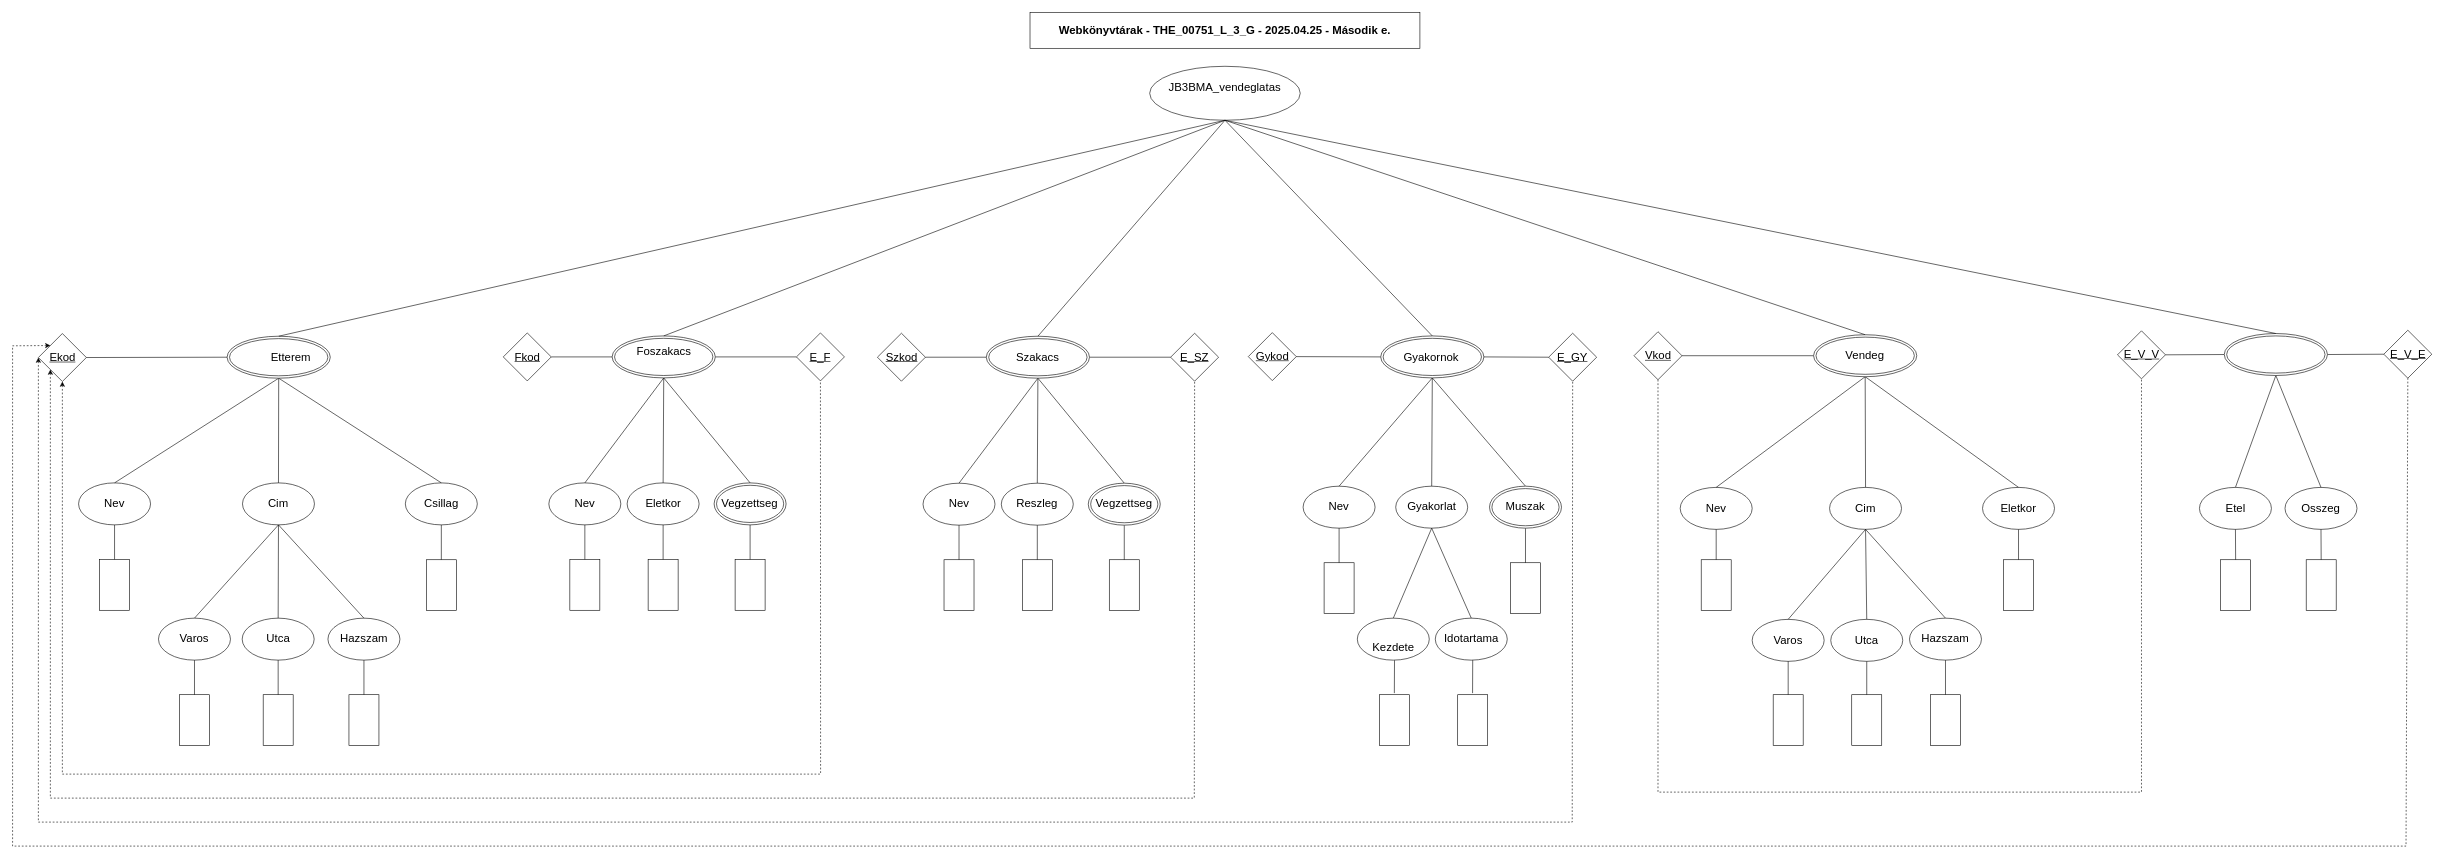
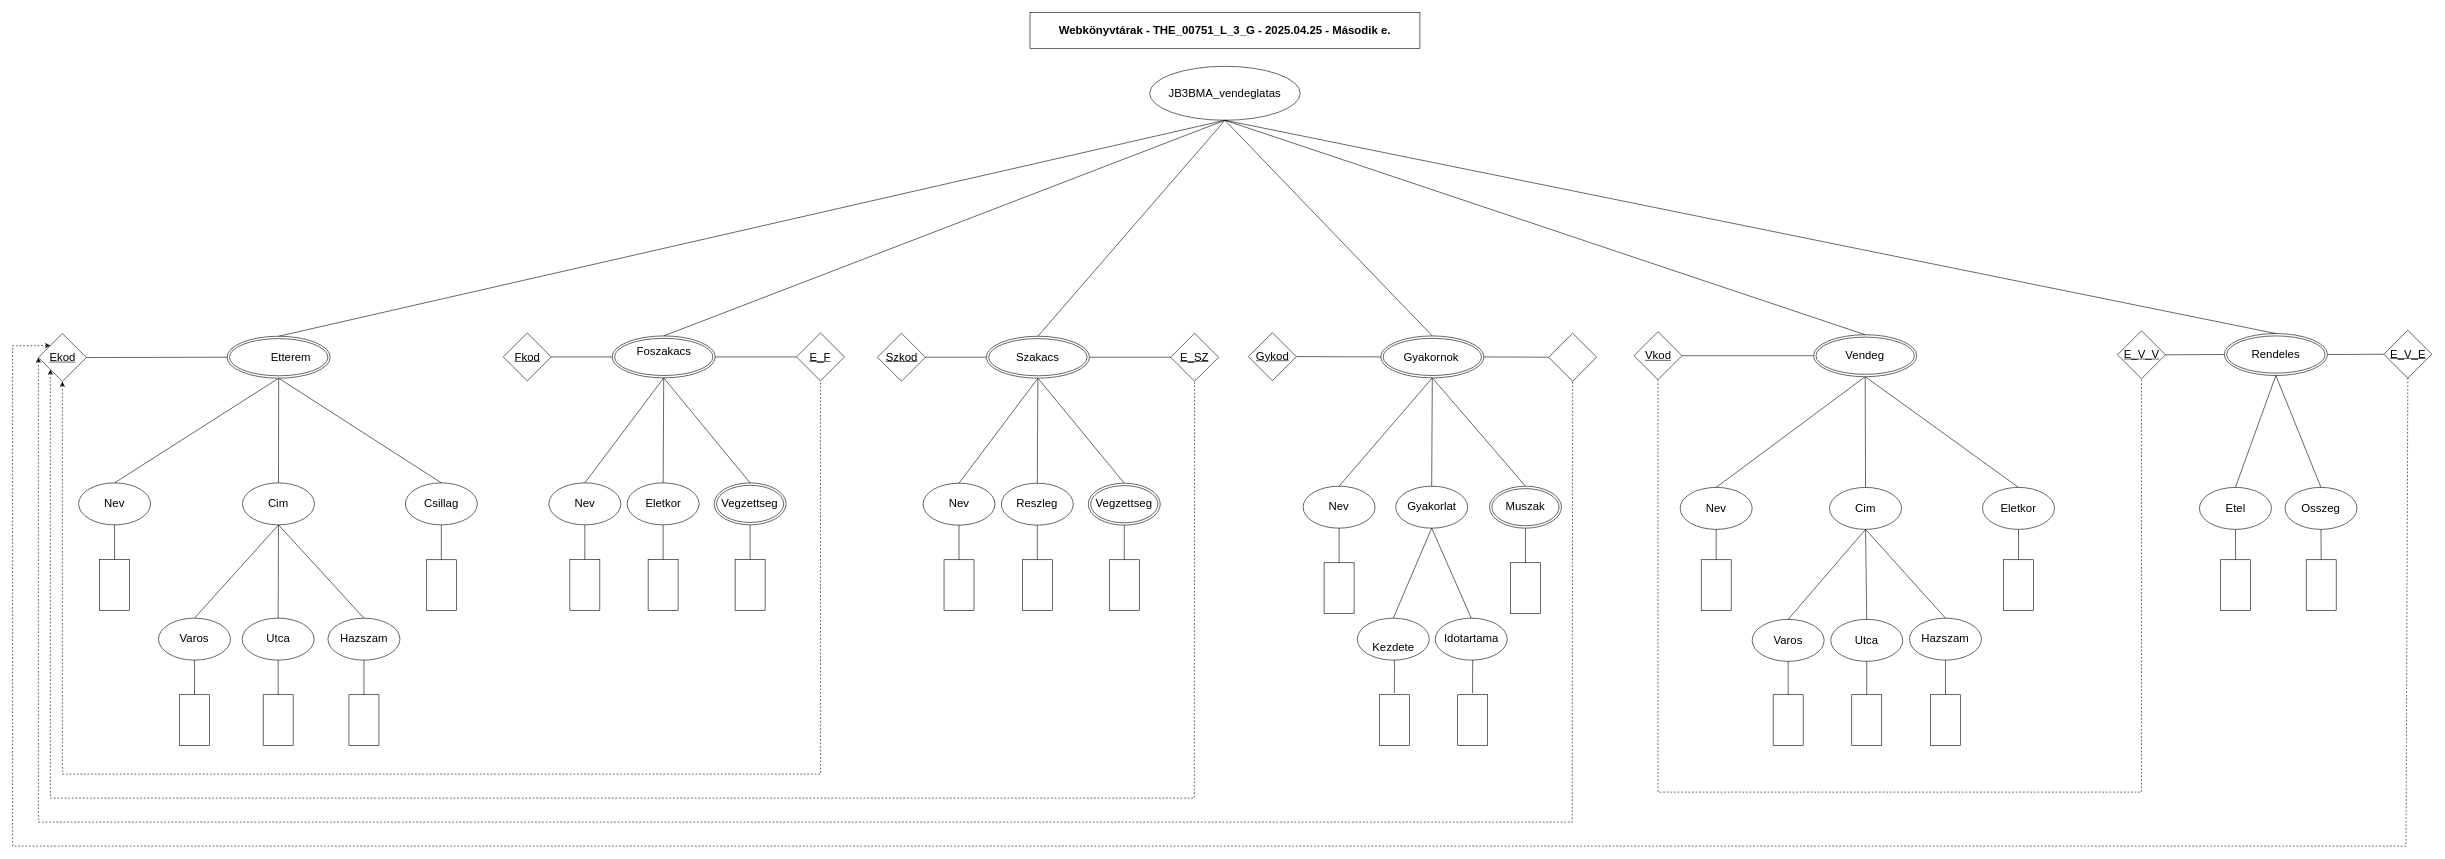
(1225, 87) -> (1225, 93)
none -> (2276, 355)
(1573, 357) -> none
